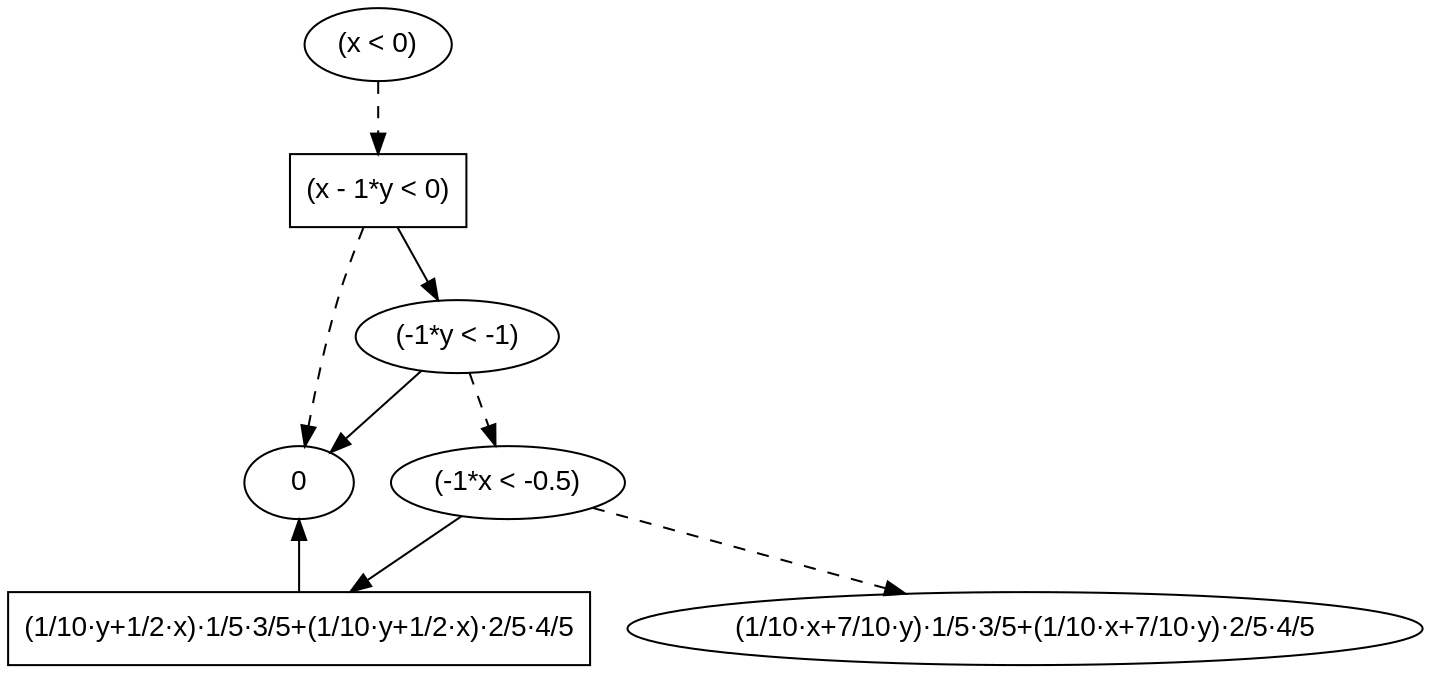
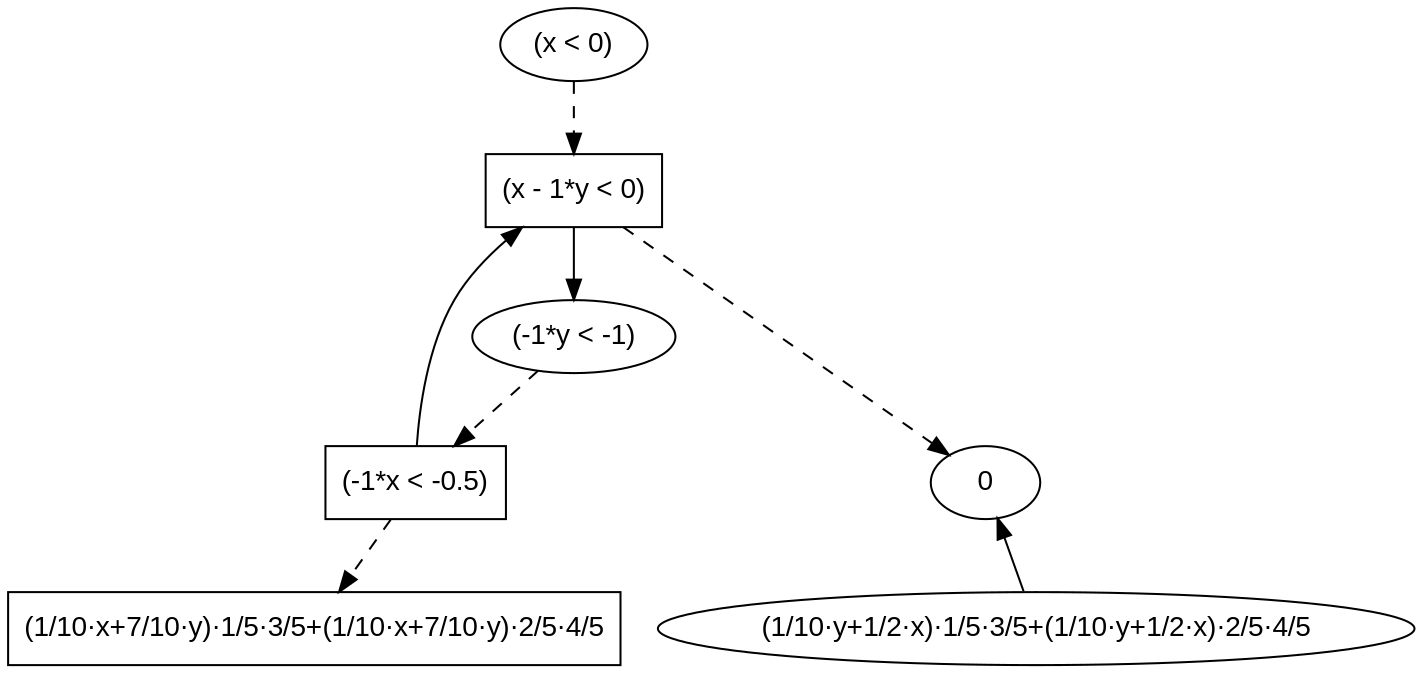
(384, 405) -> none
(508, 483) -> (416, 483)
(415, 548) -> (439, 333)
(299, 629) -> (1036, 629)
(1025, 629) -> (314, 629)
